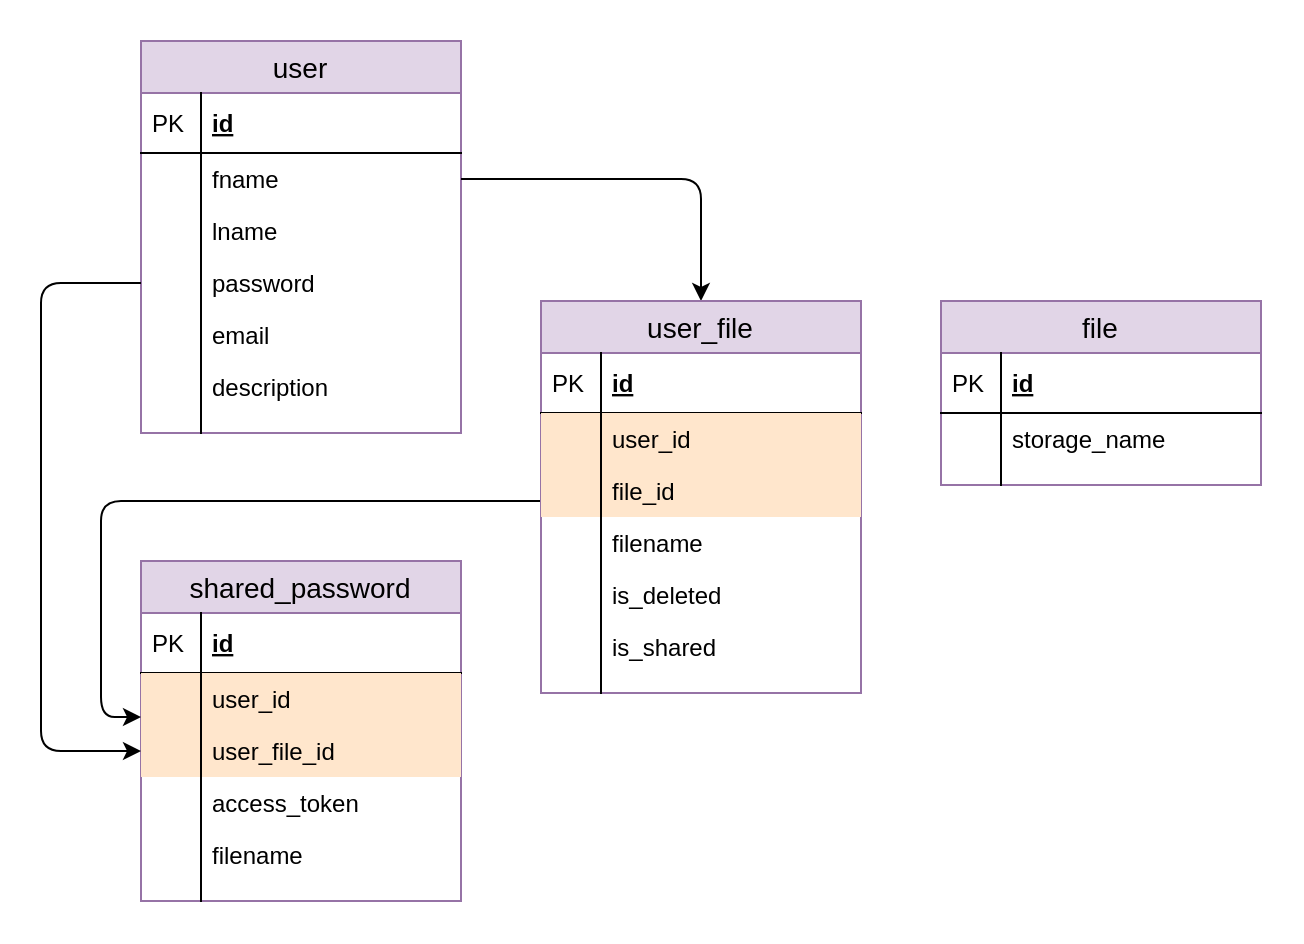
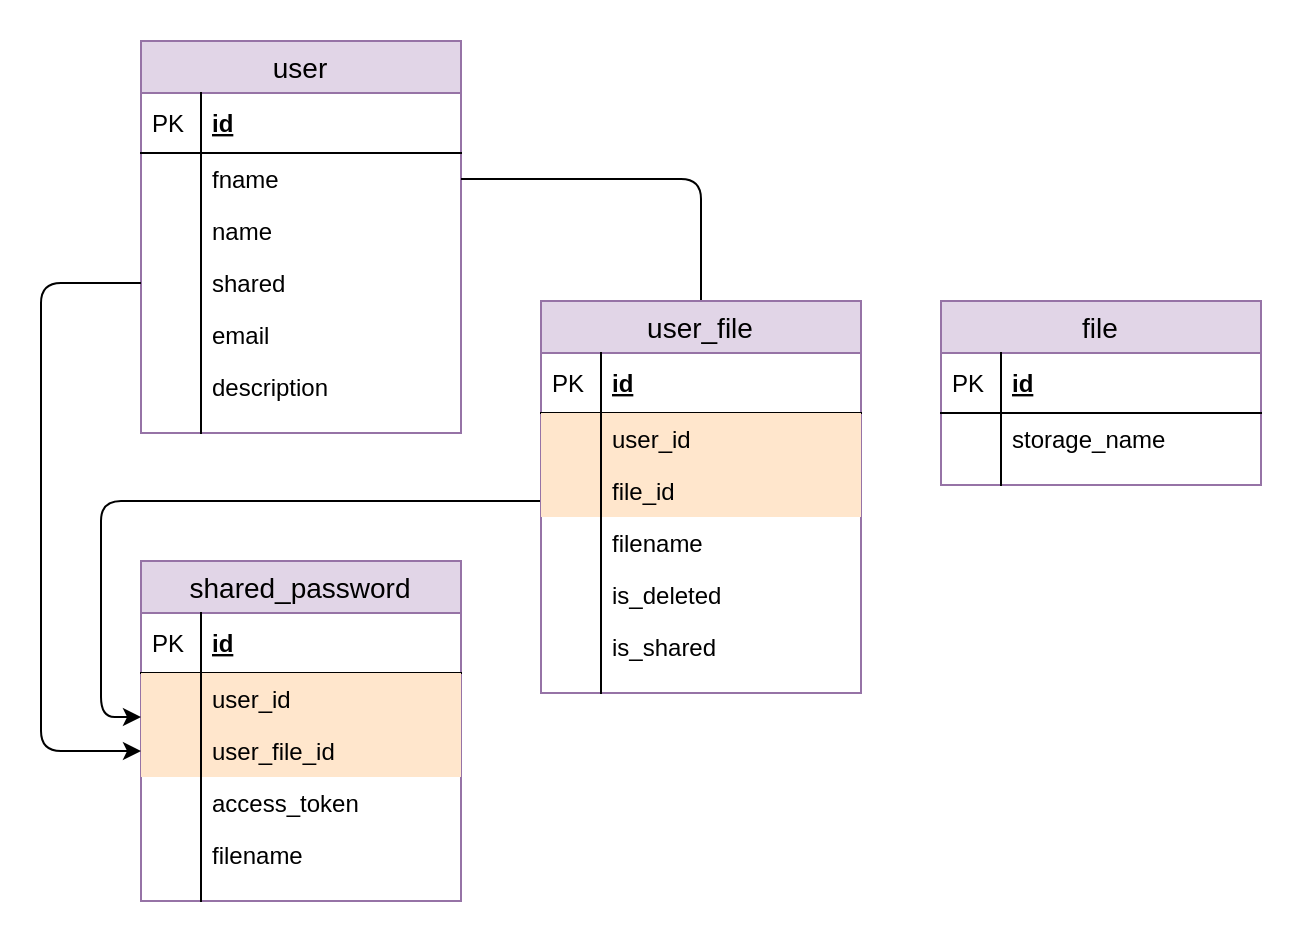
(242, 232) -> (239, 232)
(266, 284) -> (252, 284)
(701, 286) -> (701, 291)
